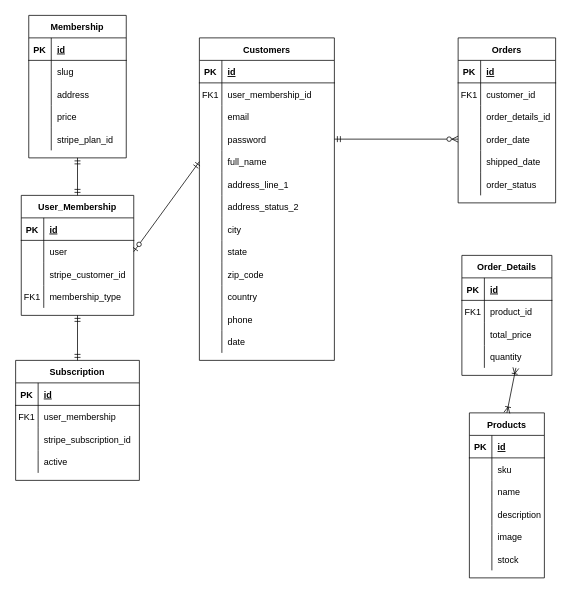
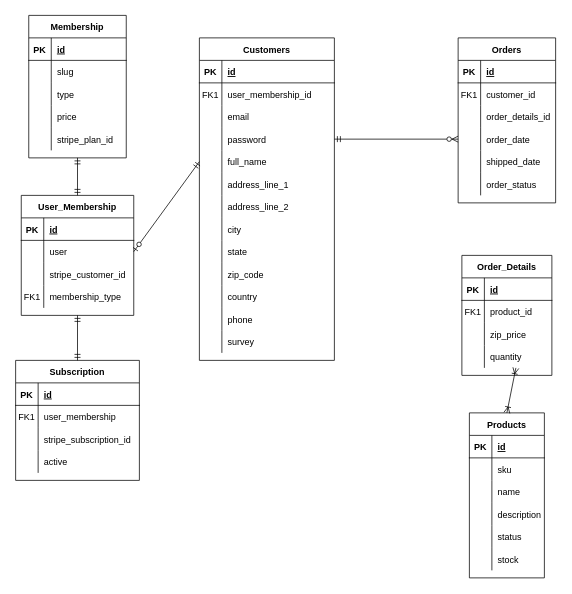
(74, 95) -> (67, 95)
(268, 207) -> (260, 207)
(515, 335) -> (510, 335)
(237, 342) -> (242, 342)
(509, 537) -> (512, 537)
